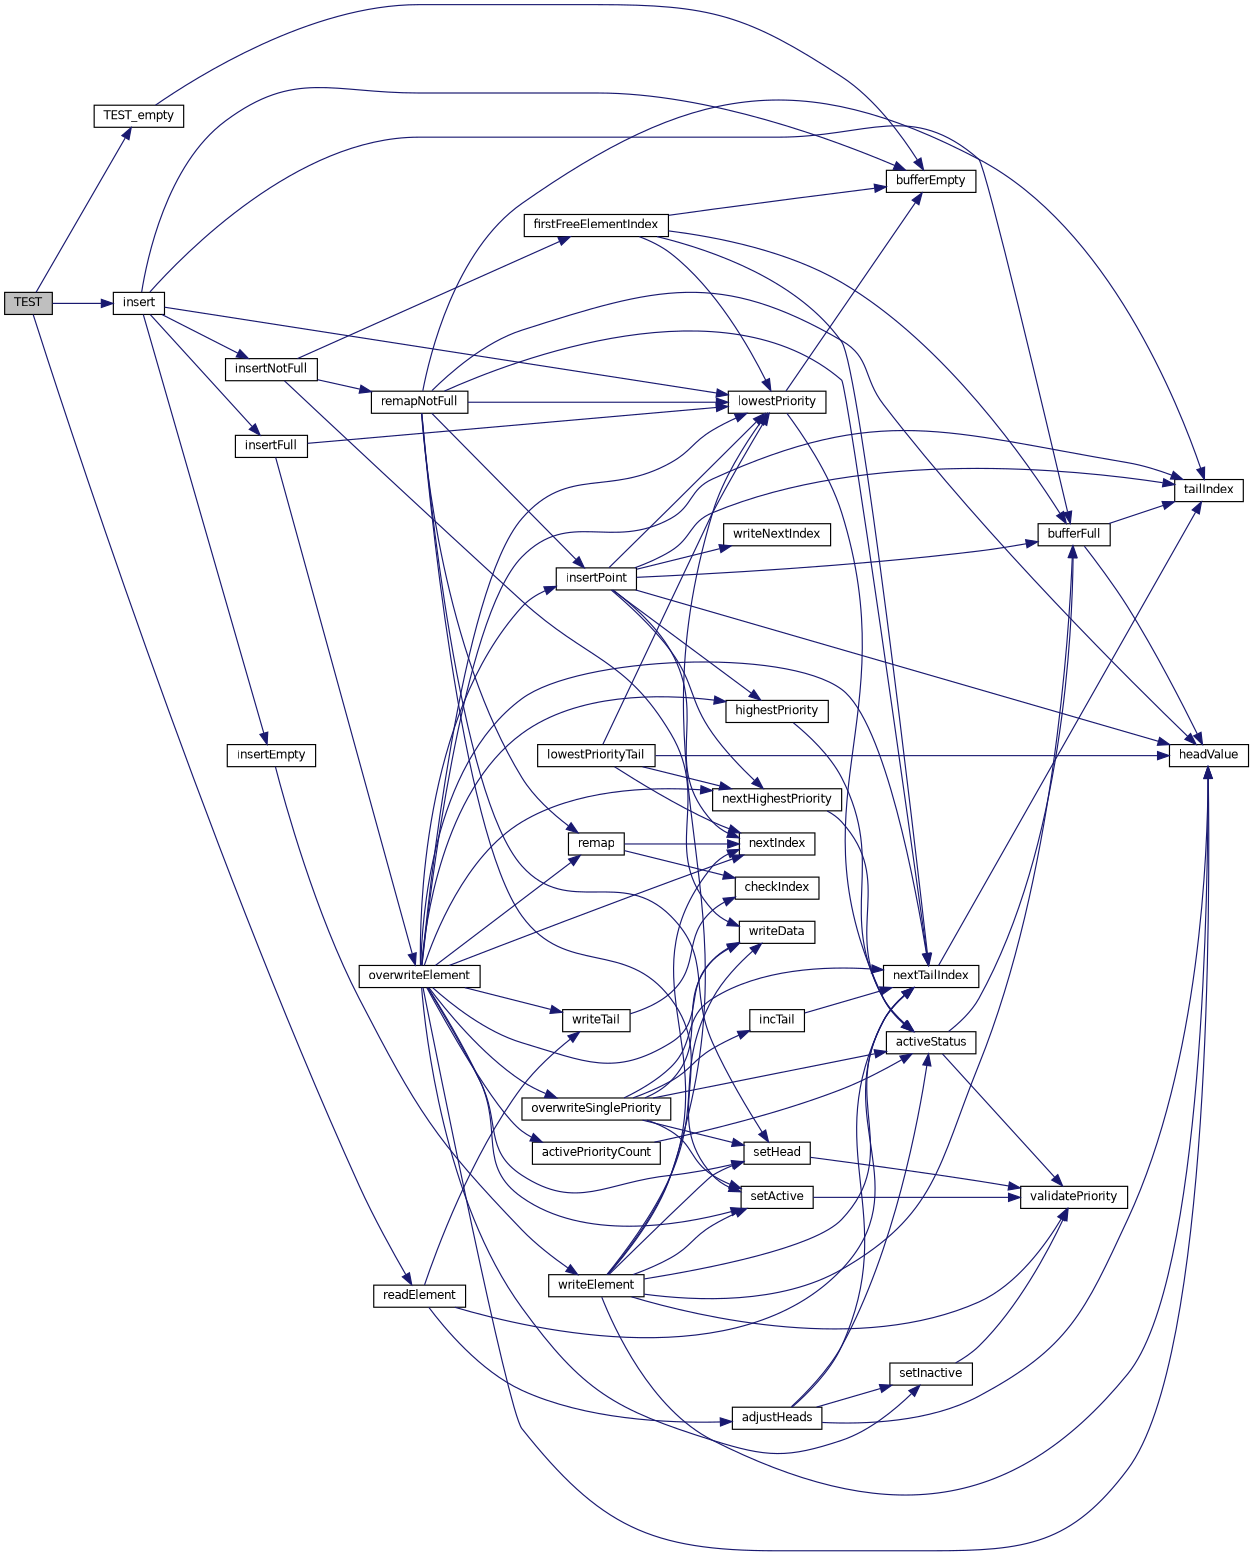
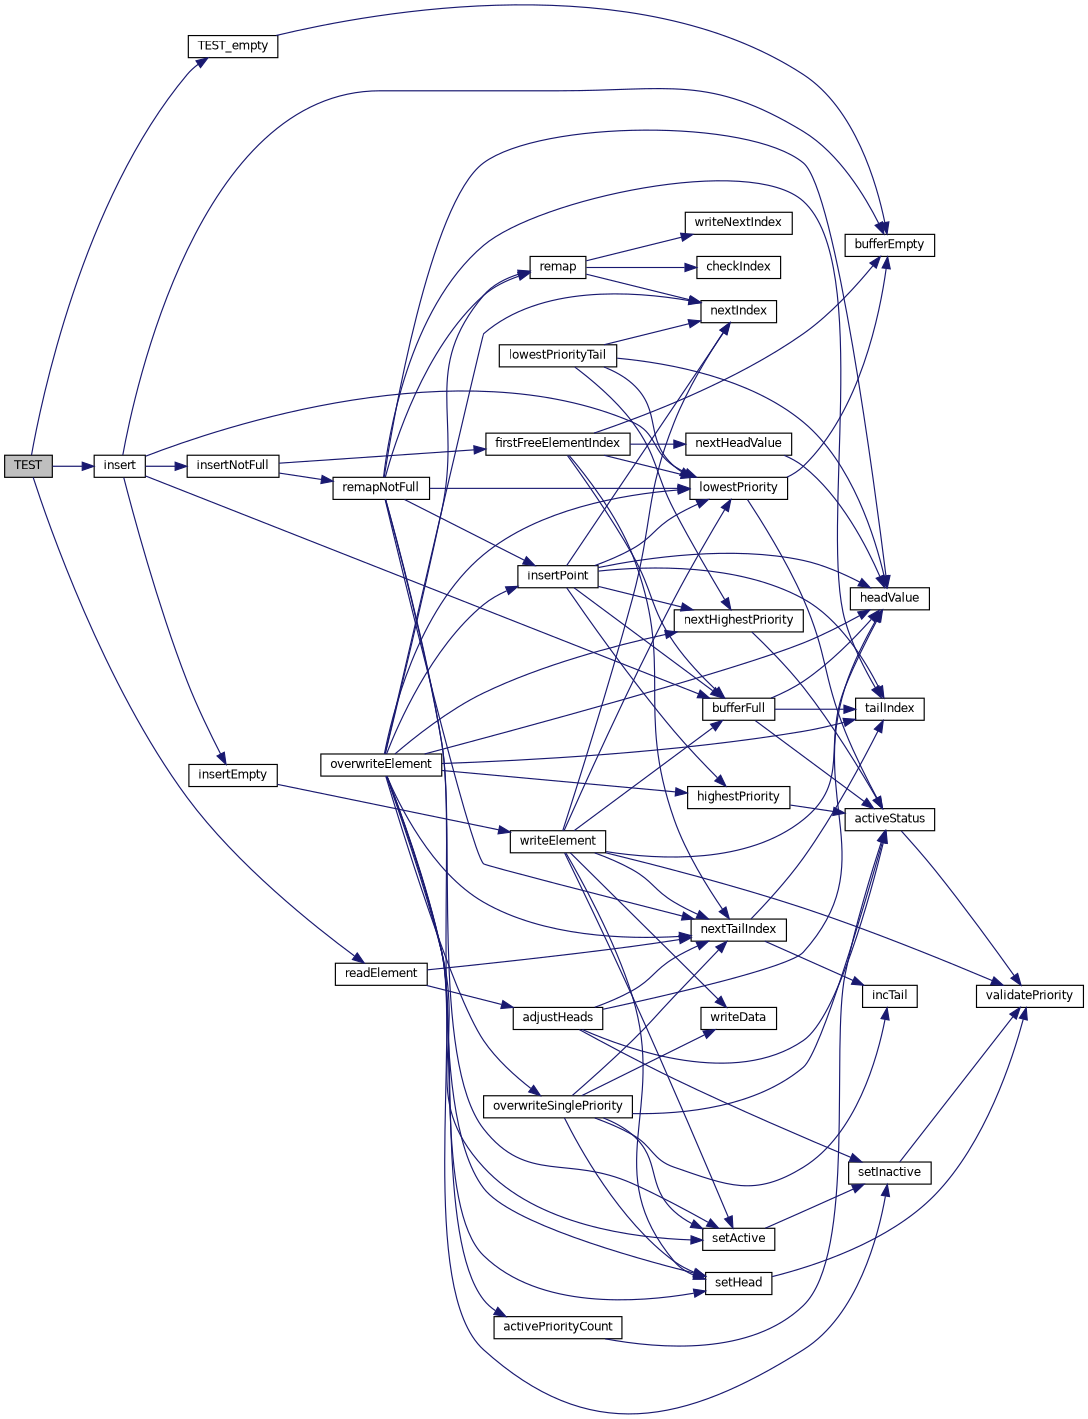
none -> (739, 444)
(271, 446) -> none
(678, 559) -> (634, 249)
(554, 627) -> none
(1020, 902) -> (810, 761)
(843, 1002) -> (809, 961)
(596, 1021) -> none
(602, 1063) -> none
(911, 1197) -> (809, 1209)
